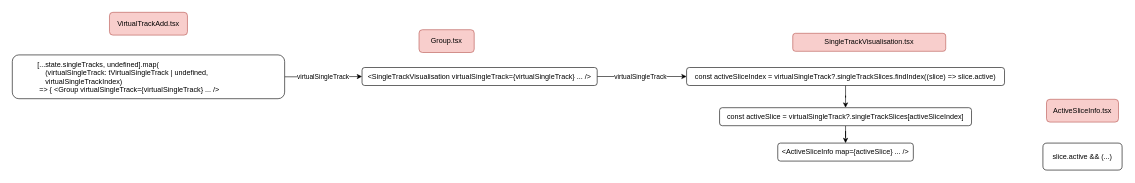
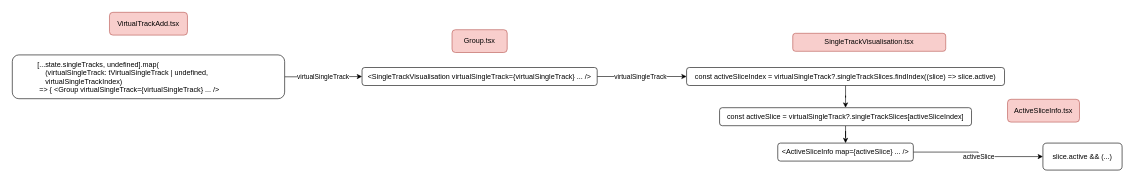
(447, 41) -> (480, 41)
(1083, 111) -> (1044, 111)
none -> (1007, 157)
